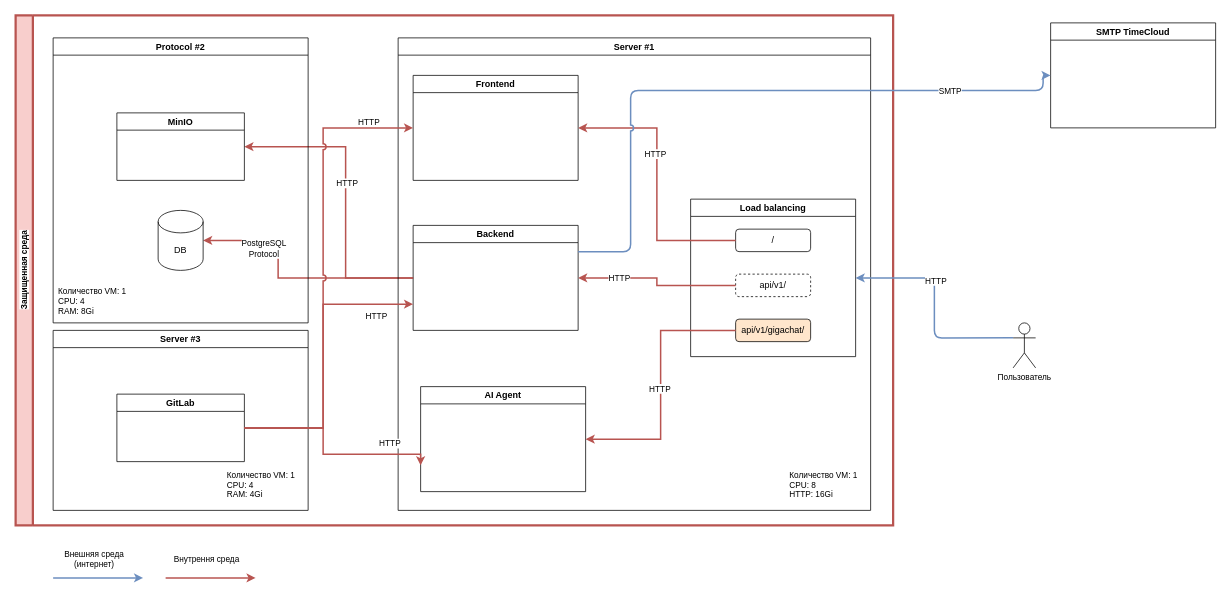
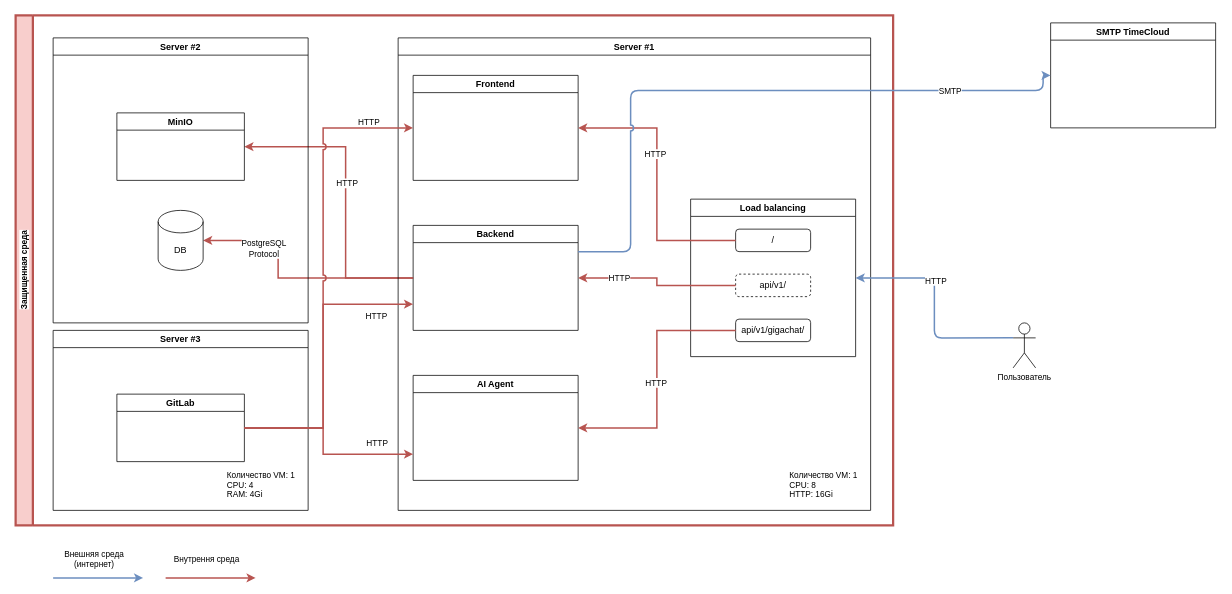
(180, 47) -> (180, 47)
(94, 300) -> none
(773, 330) -> (773, 330)
(503, 439) -> (495, 428)
